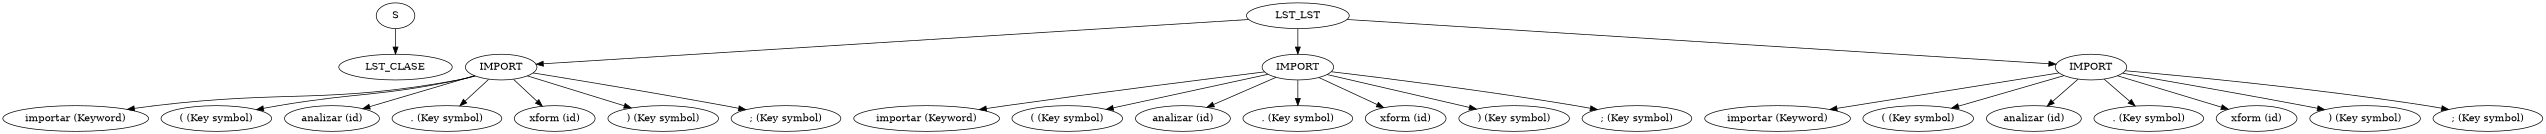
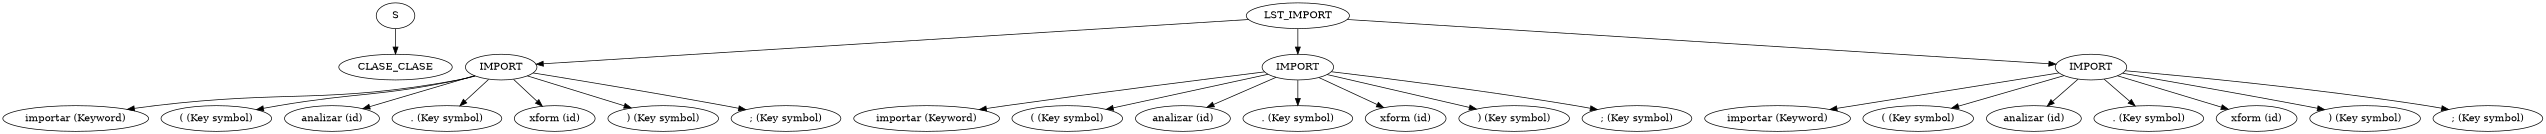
(1298, 16) -> (1298, 16)
(396, 67) -> (396, 67)
